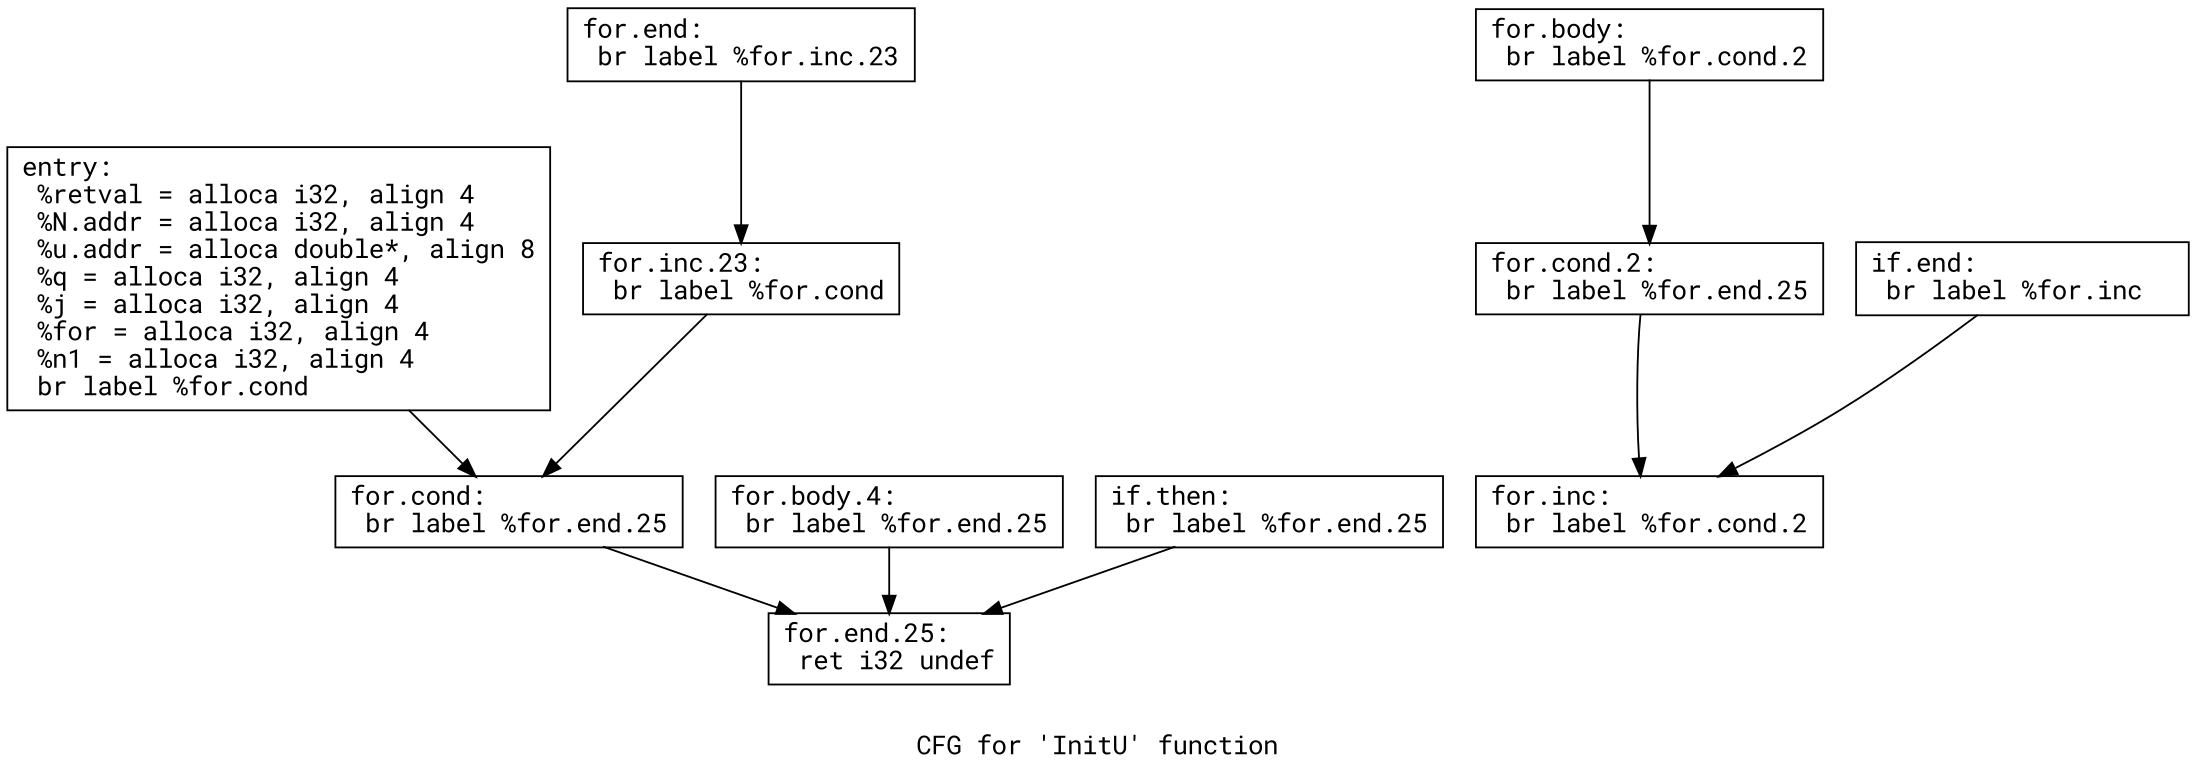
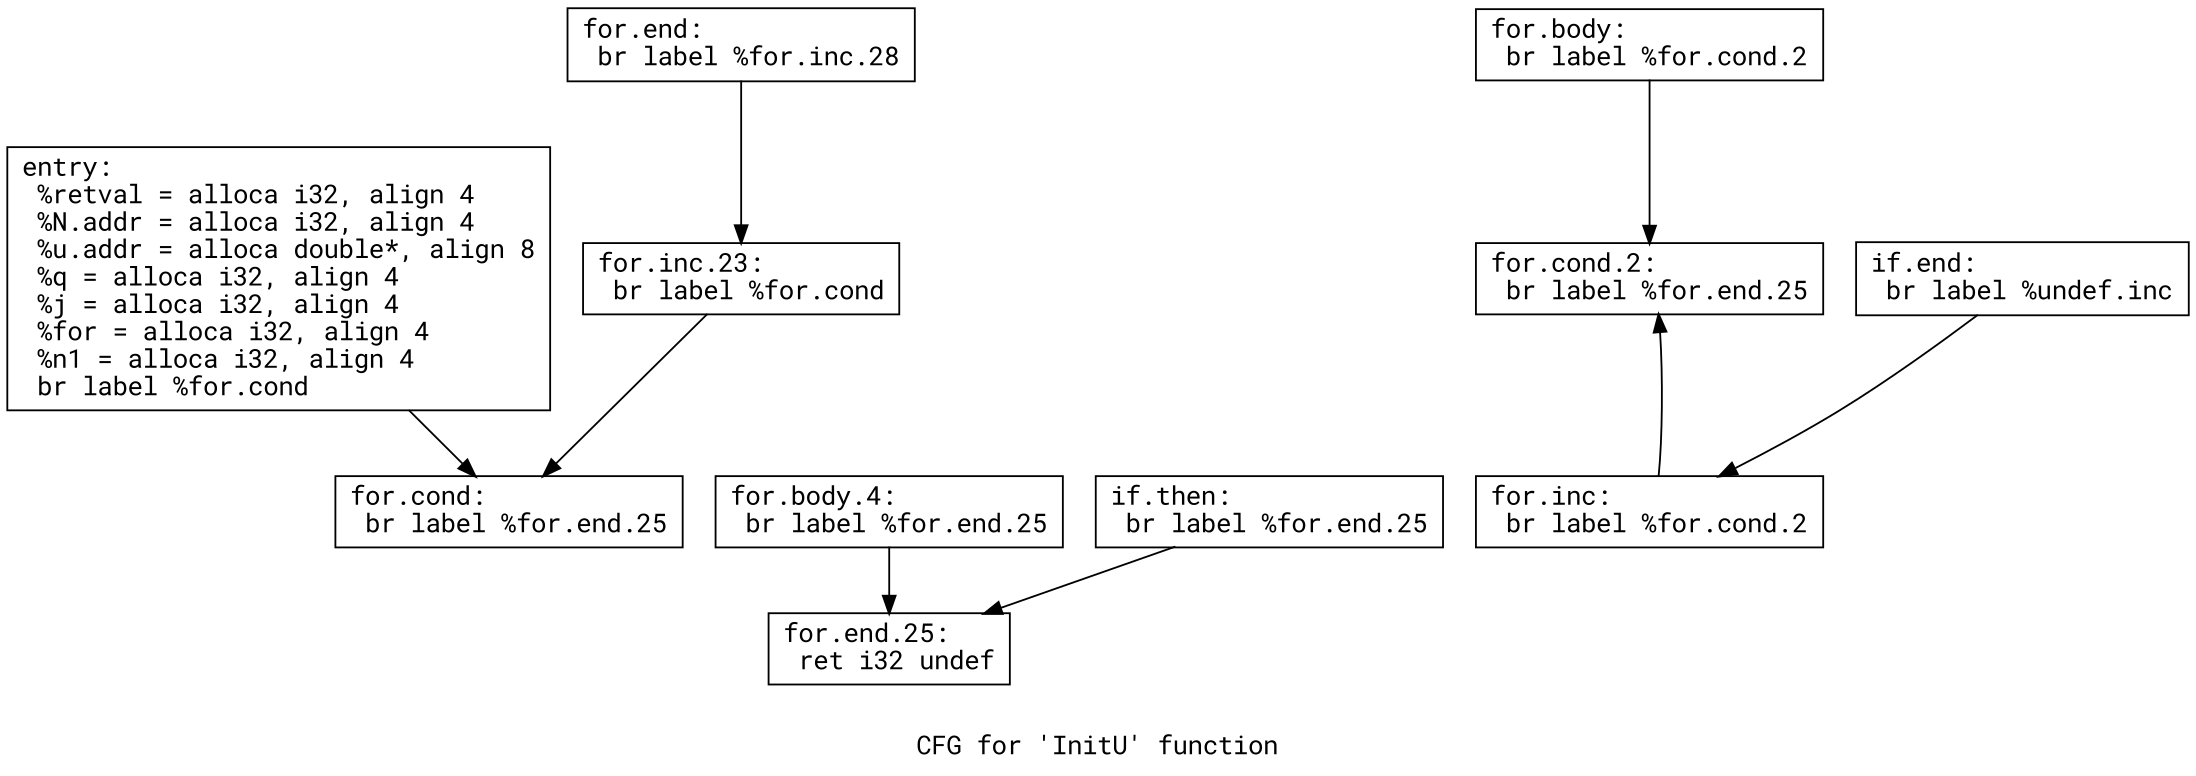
(741, 58) -> (741, 58)
(2007, 292) -> (2022, 292)
(1637, 386) -> (1662, 404)
(690, 577) -> none
